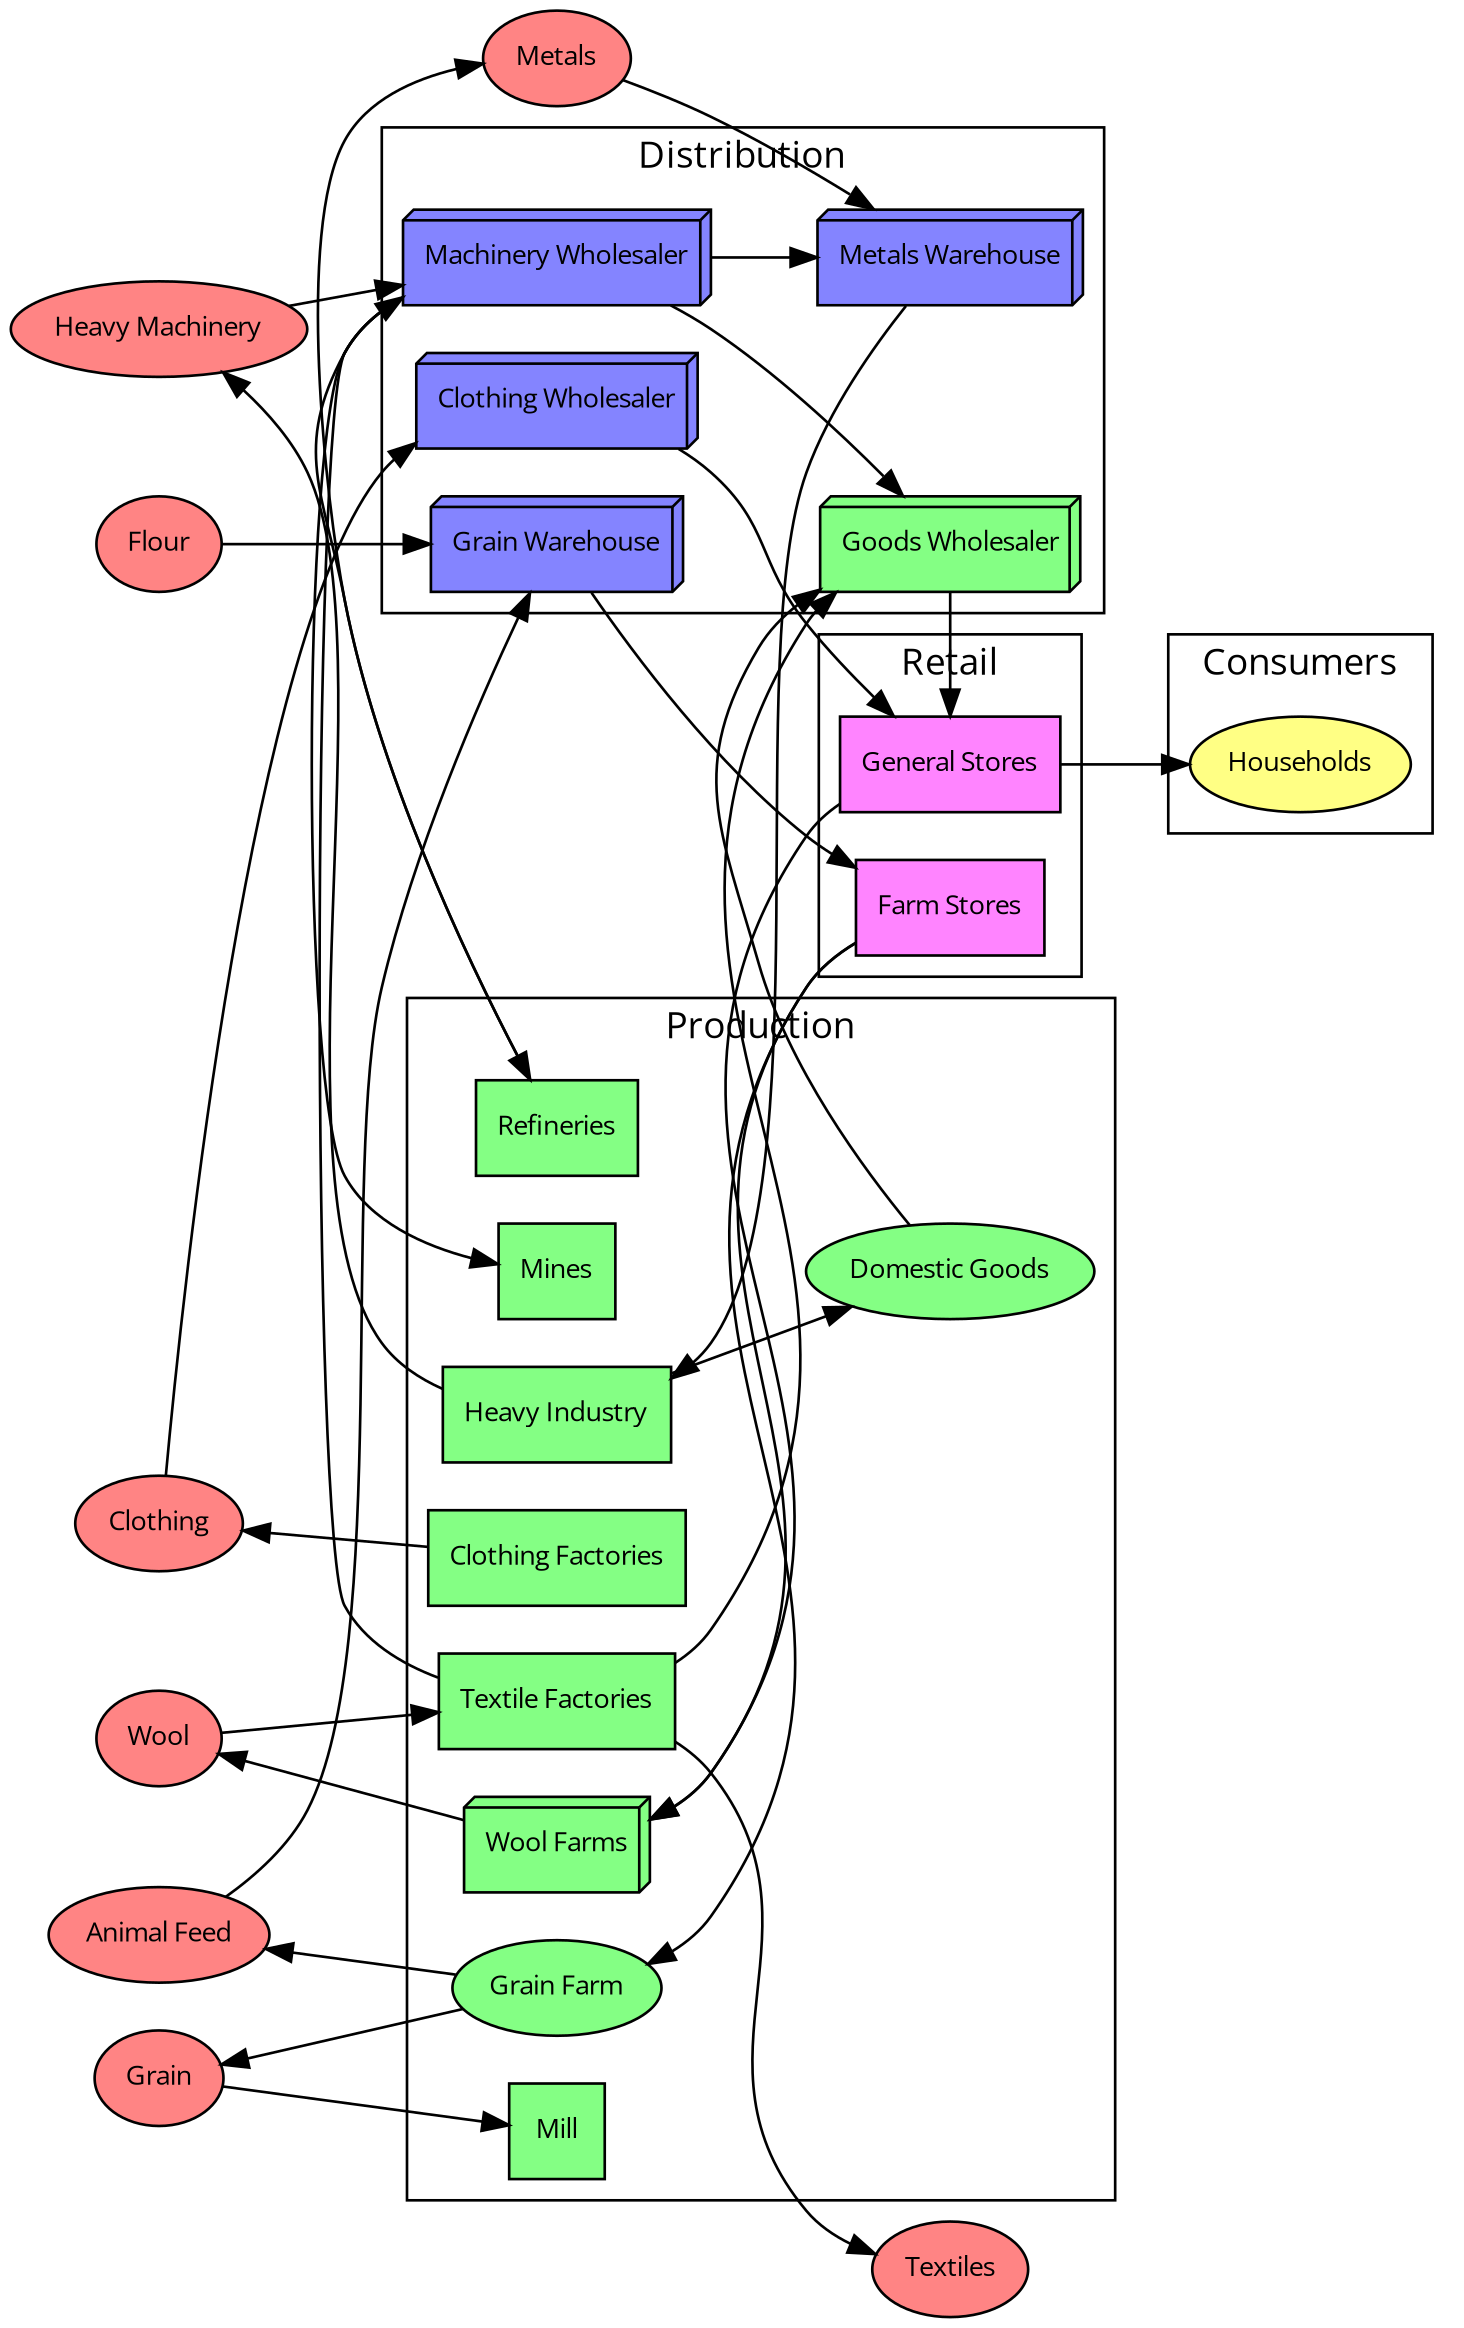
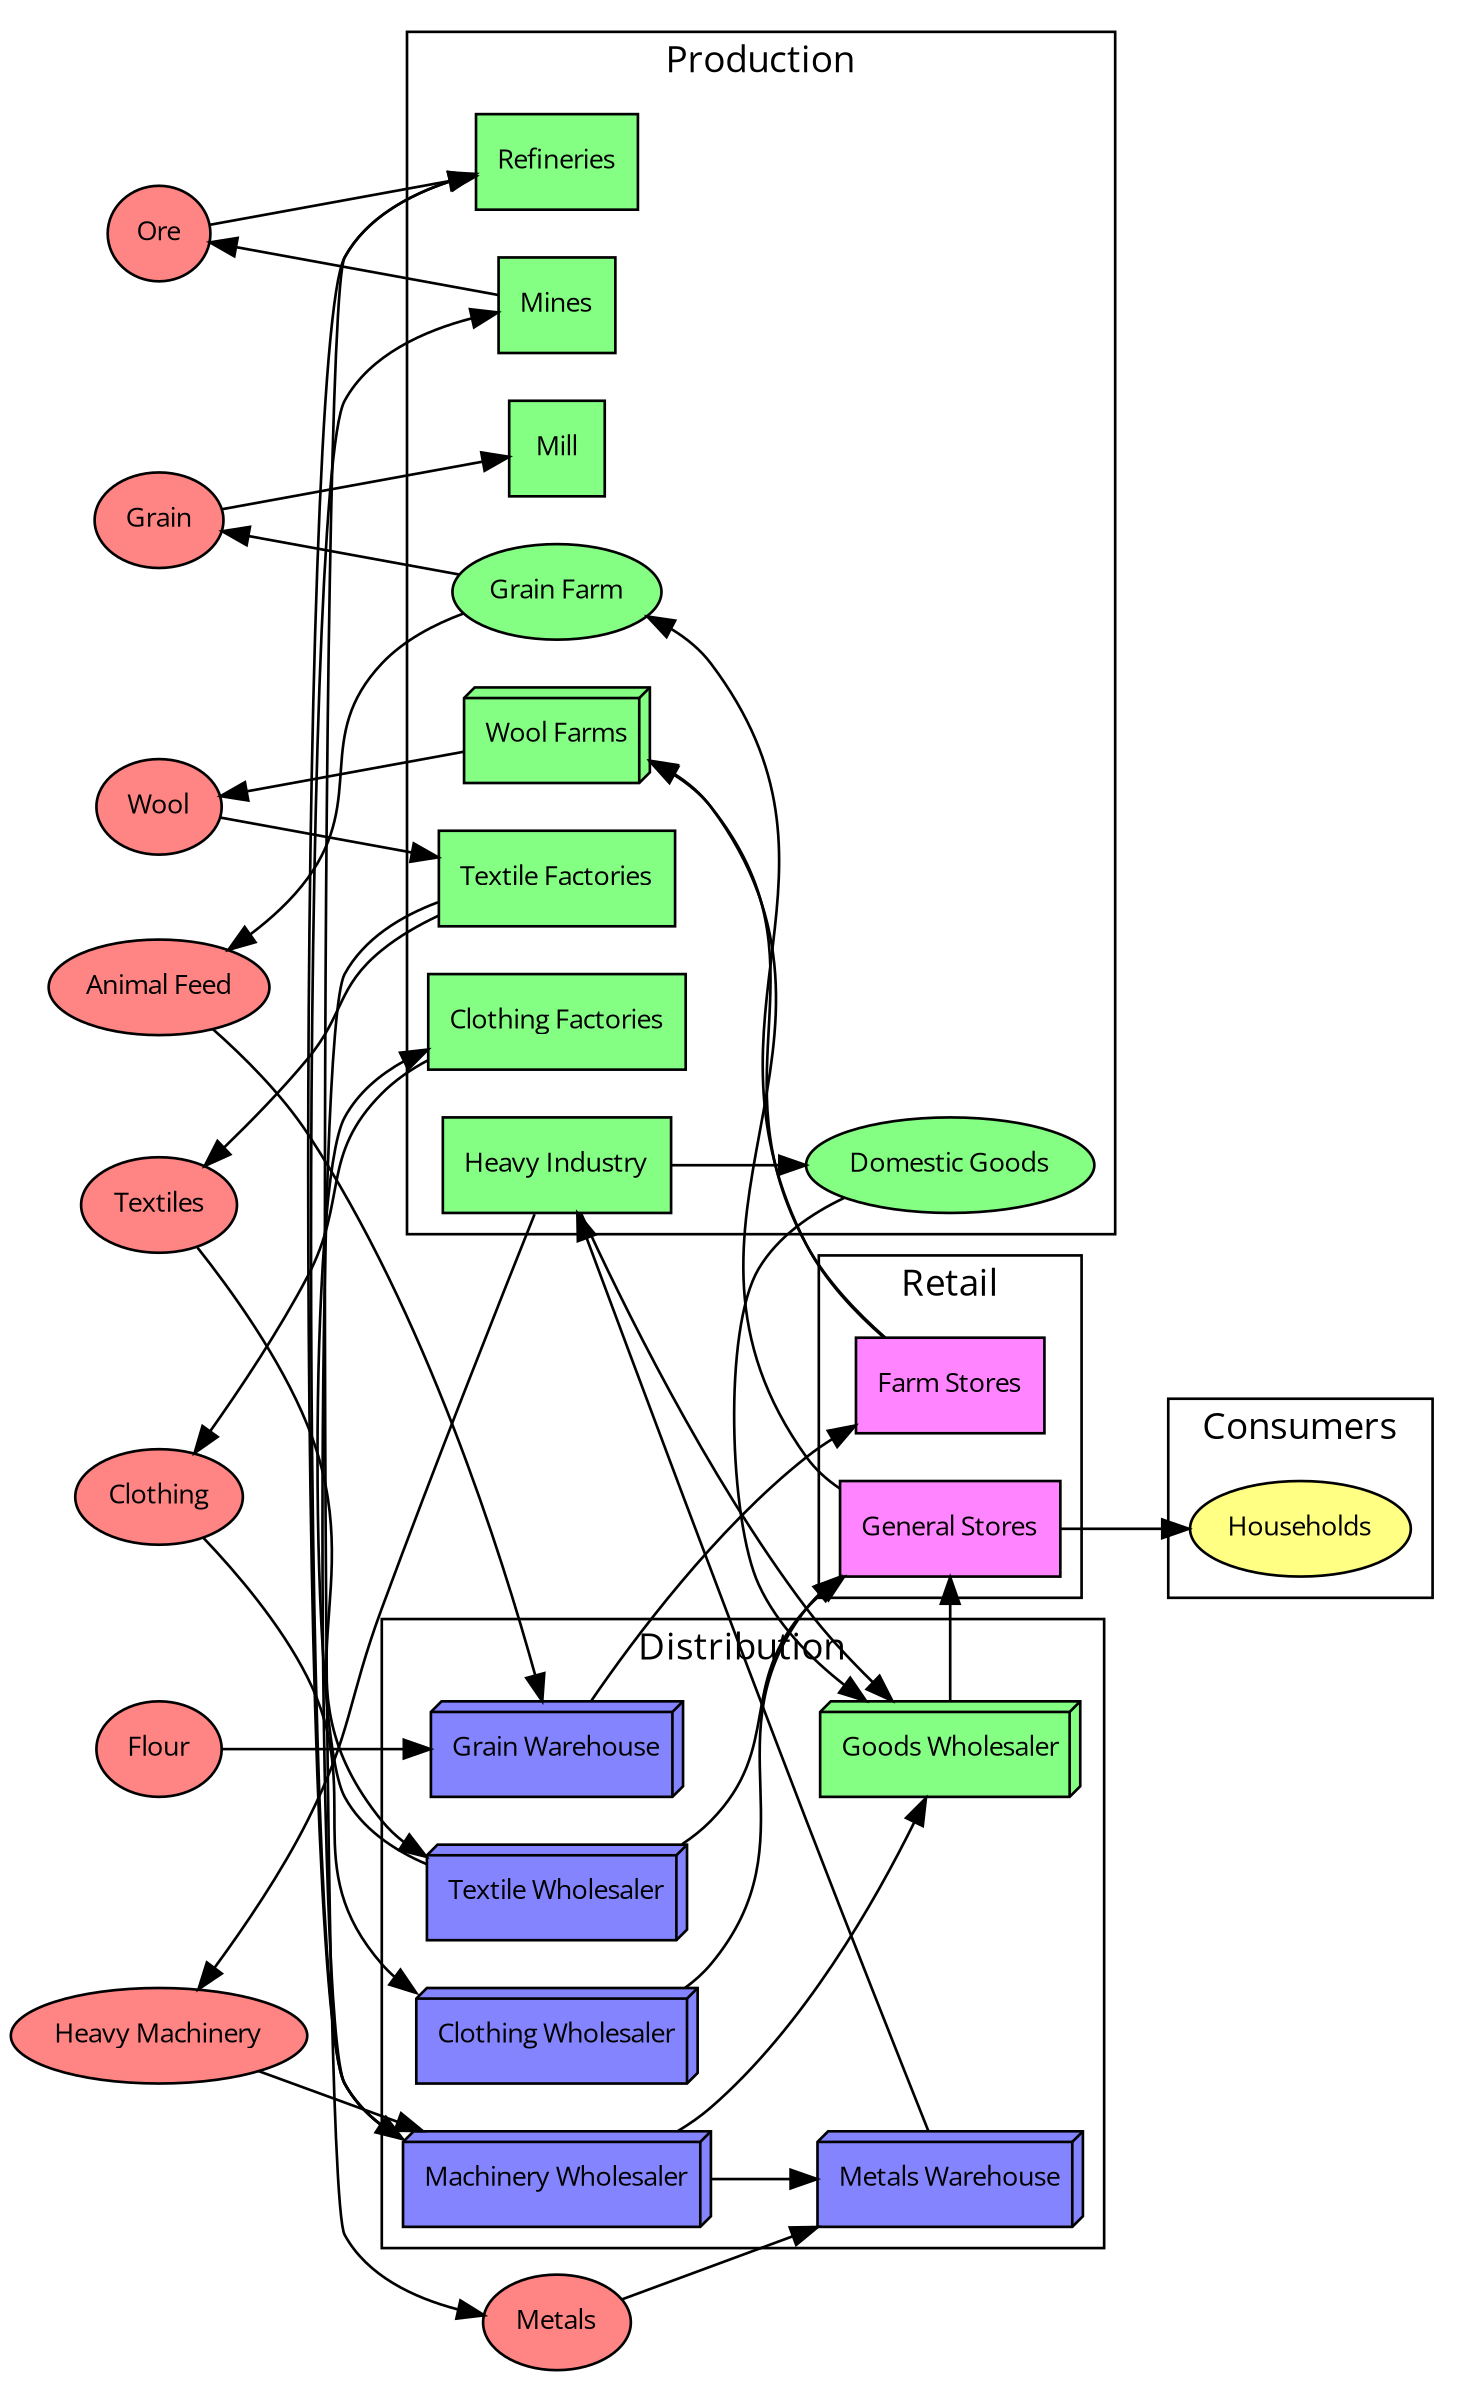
none -> (159, 234)
(779, 1198) -> (709, 1460)
none -> (557, 1892)
